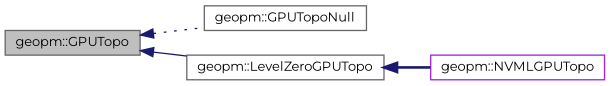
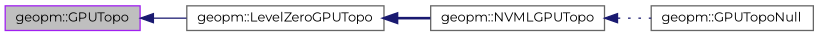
(179, 31) -> (634, 18)
(73, 43) -> (73, 18)
(518, 67) -> (518, 18)
